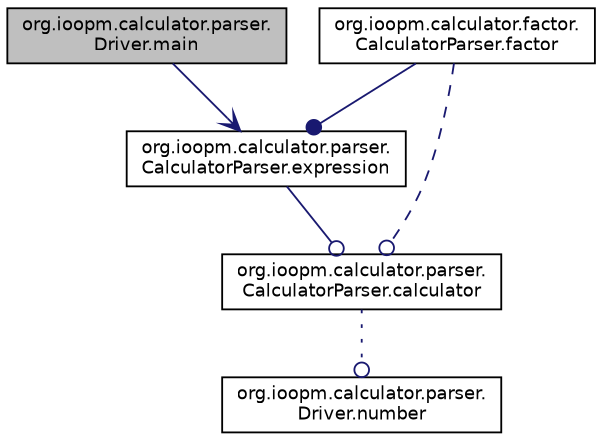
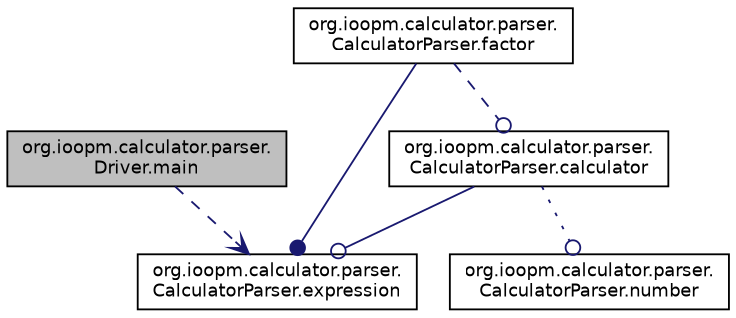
(457, 36) -> (433, 36)
(200, 91) -> (205, 214)
(309, 214) -> (410, 217)
(362, 405) -> (589, 282)
